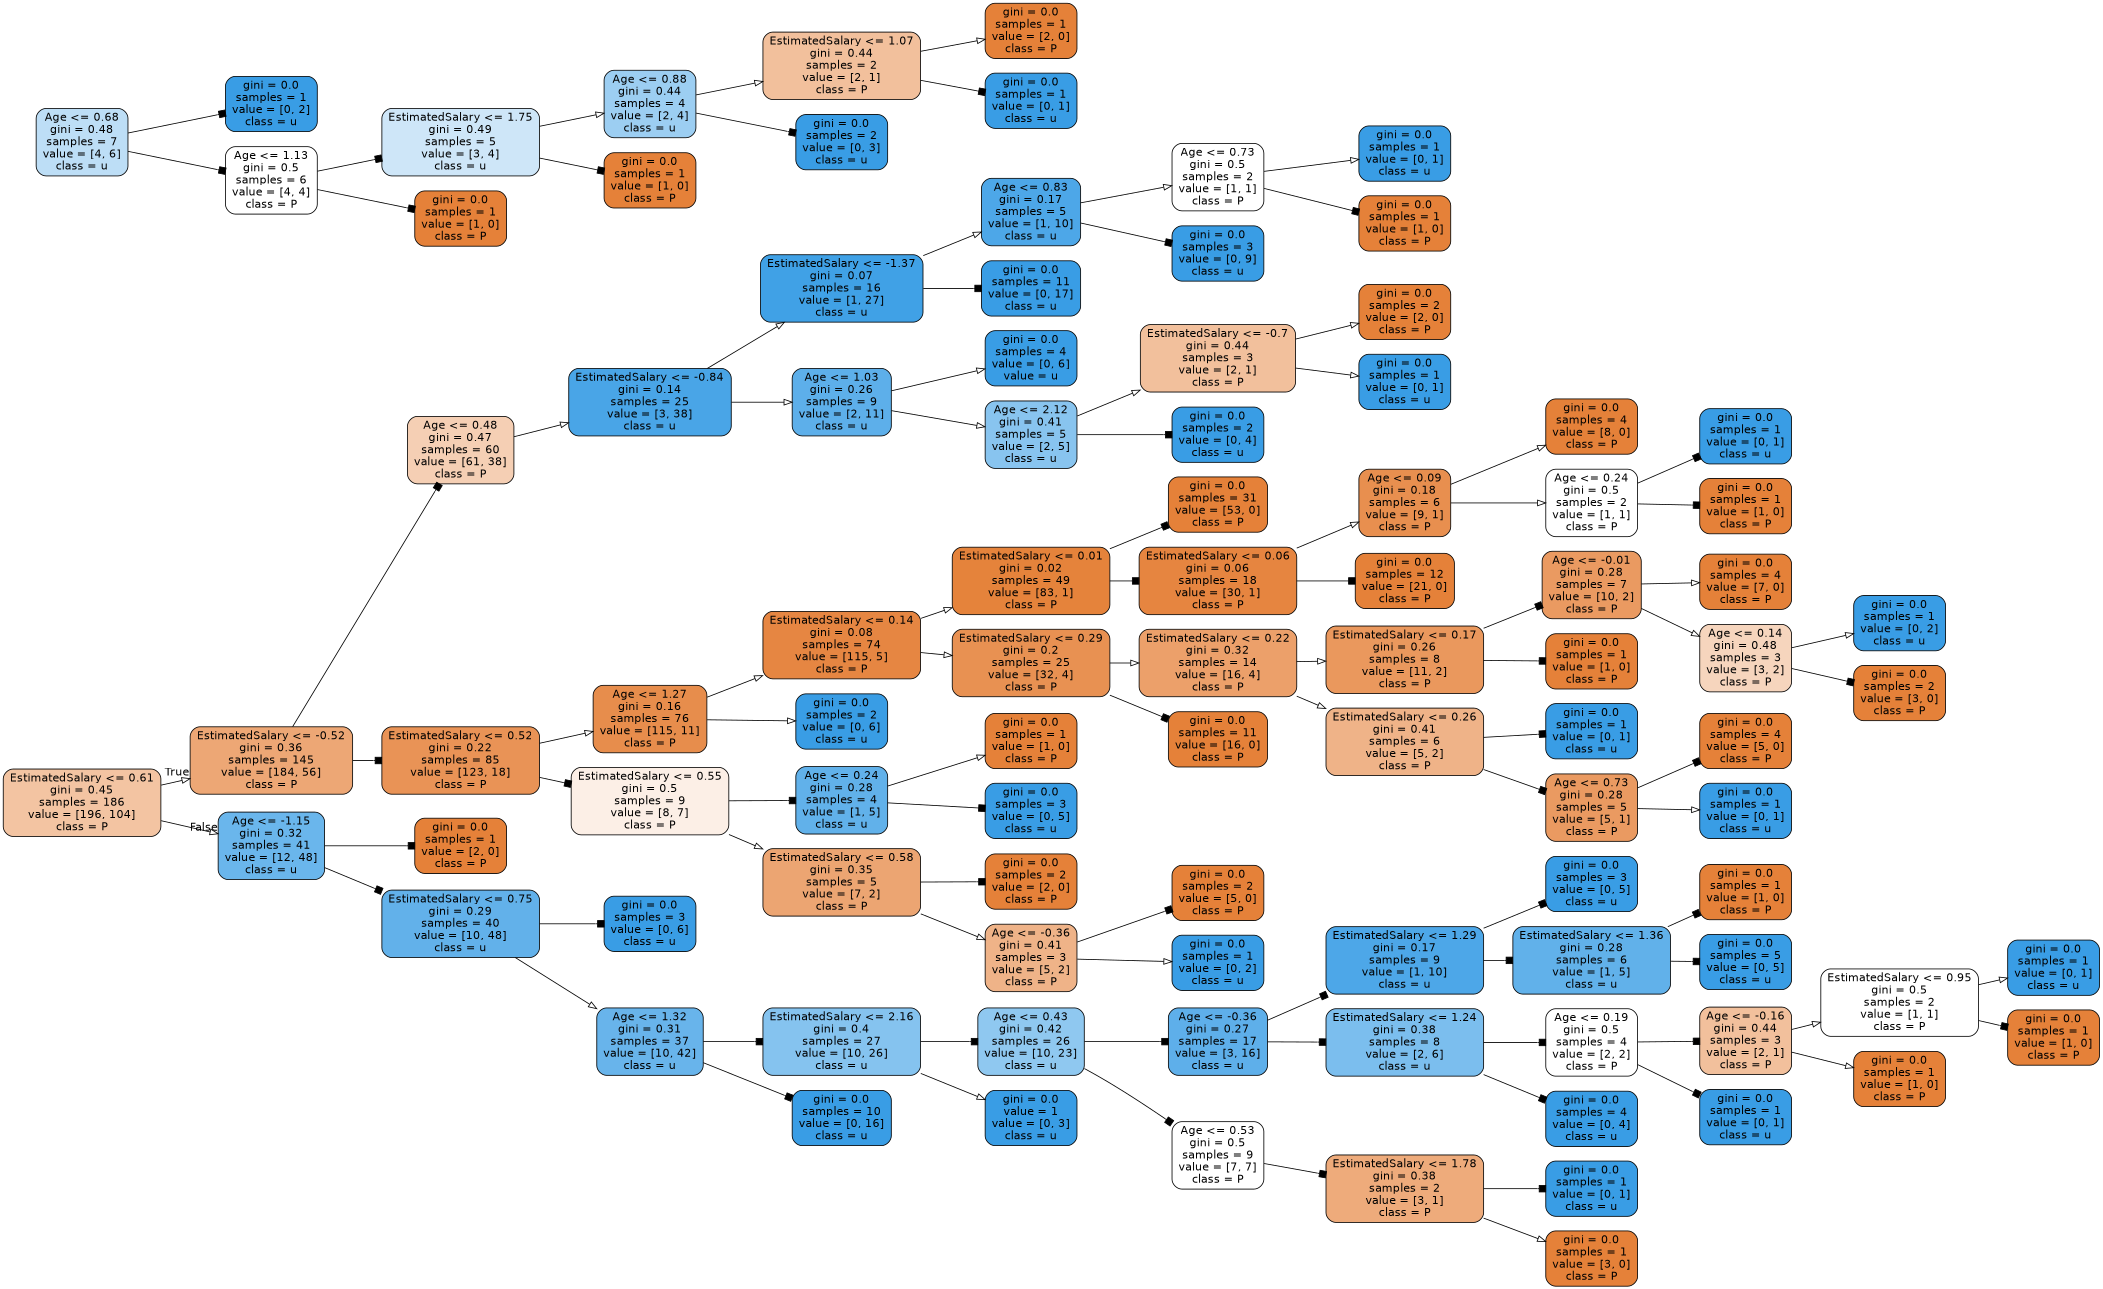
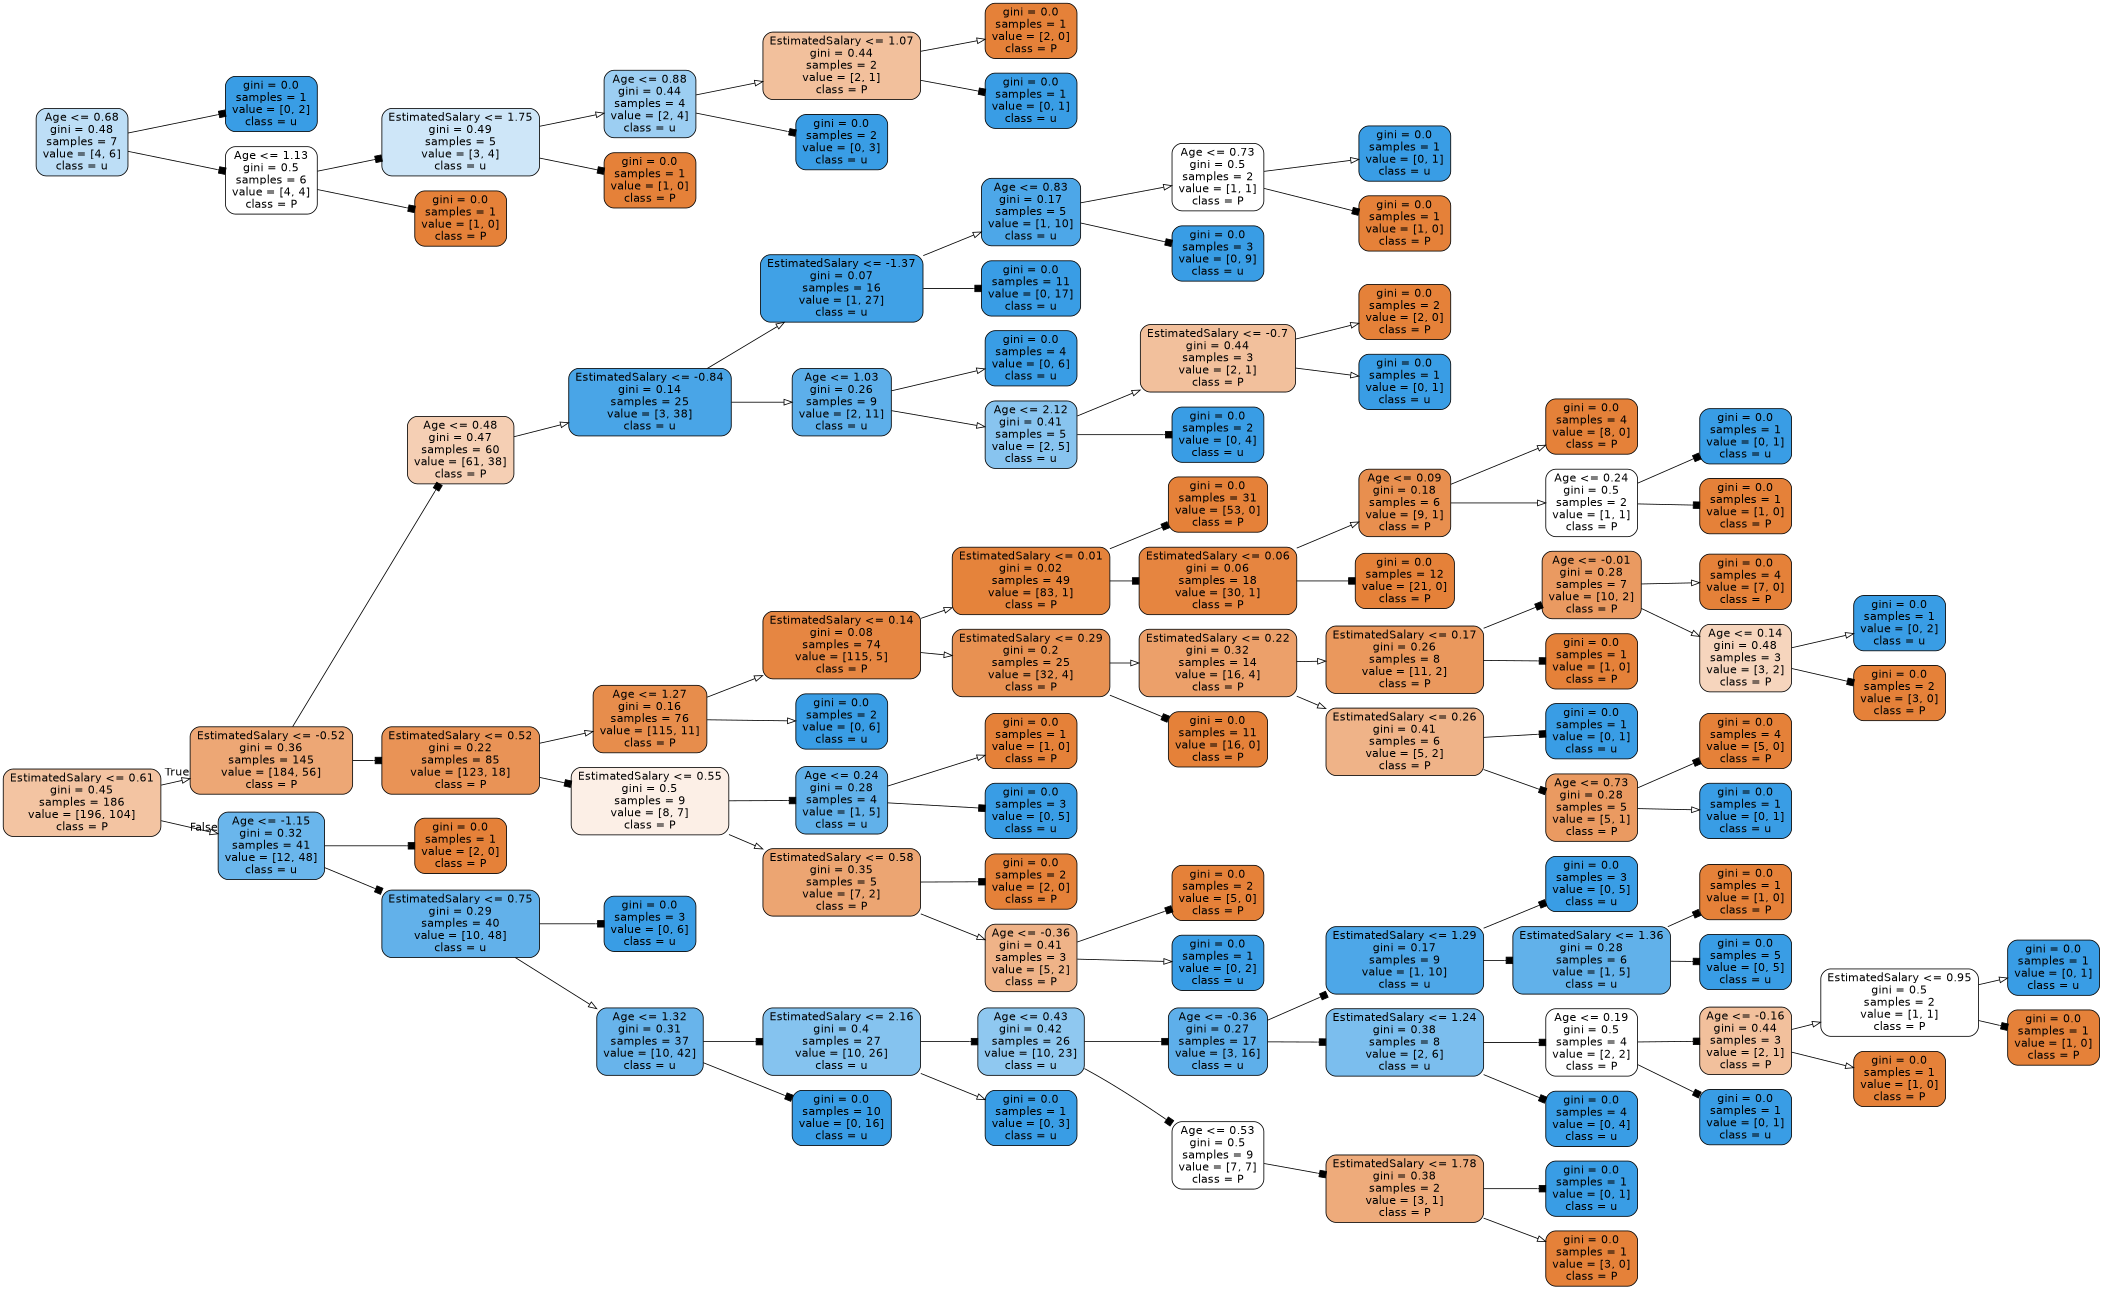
(1031, 358) -> (1031, 358)
(1031, 1118) -> (1031, 1118)
